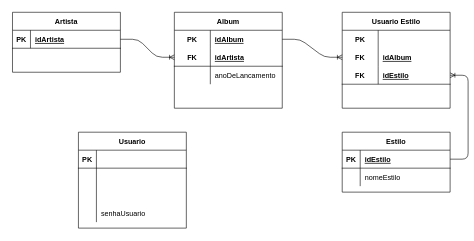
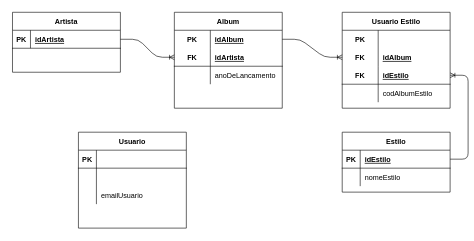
none -> (414, 93)
none -> (141, 195)
(141, 213) -> none
